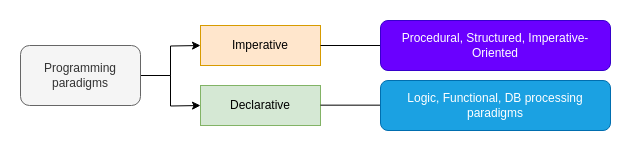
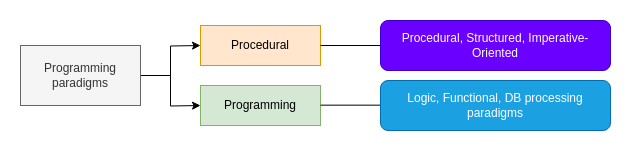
(261, 46) -> (261, 46)
(81, 76) -> (81, 76)
(261, 106) -> (261, 106)
